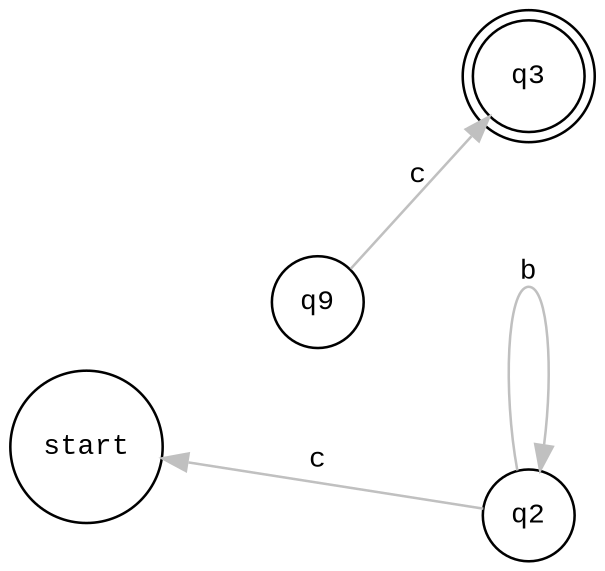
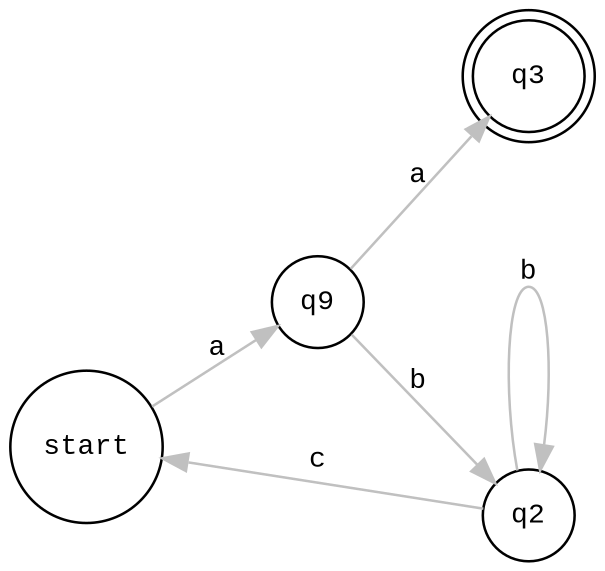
(418, 175) -> (418, 175)
none -> (204, 373)
none -> (415, 400)
